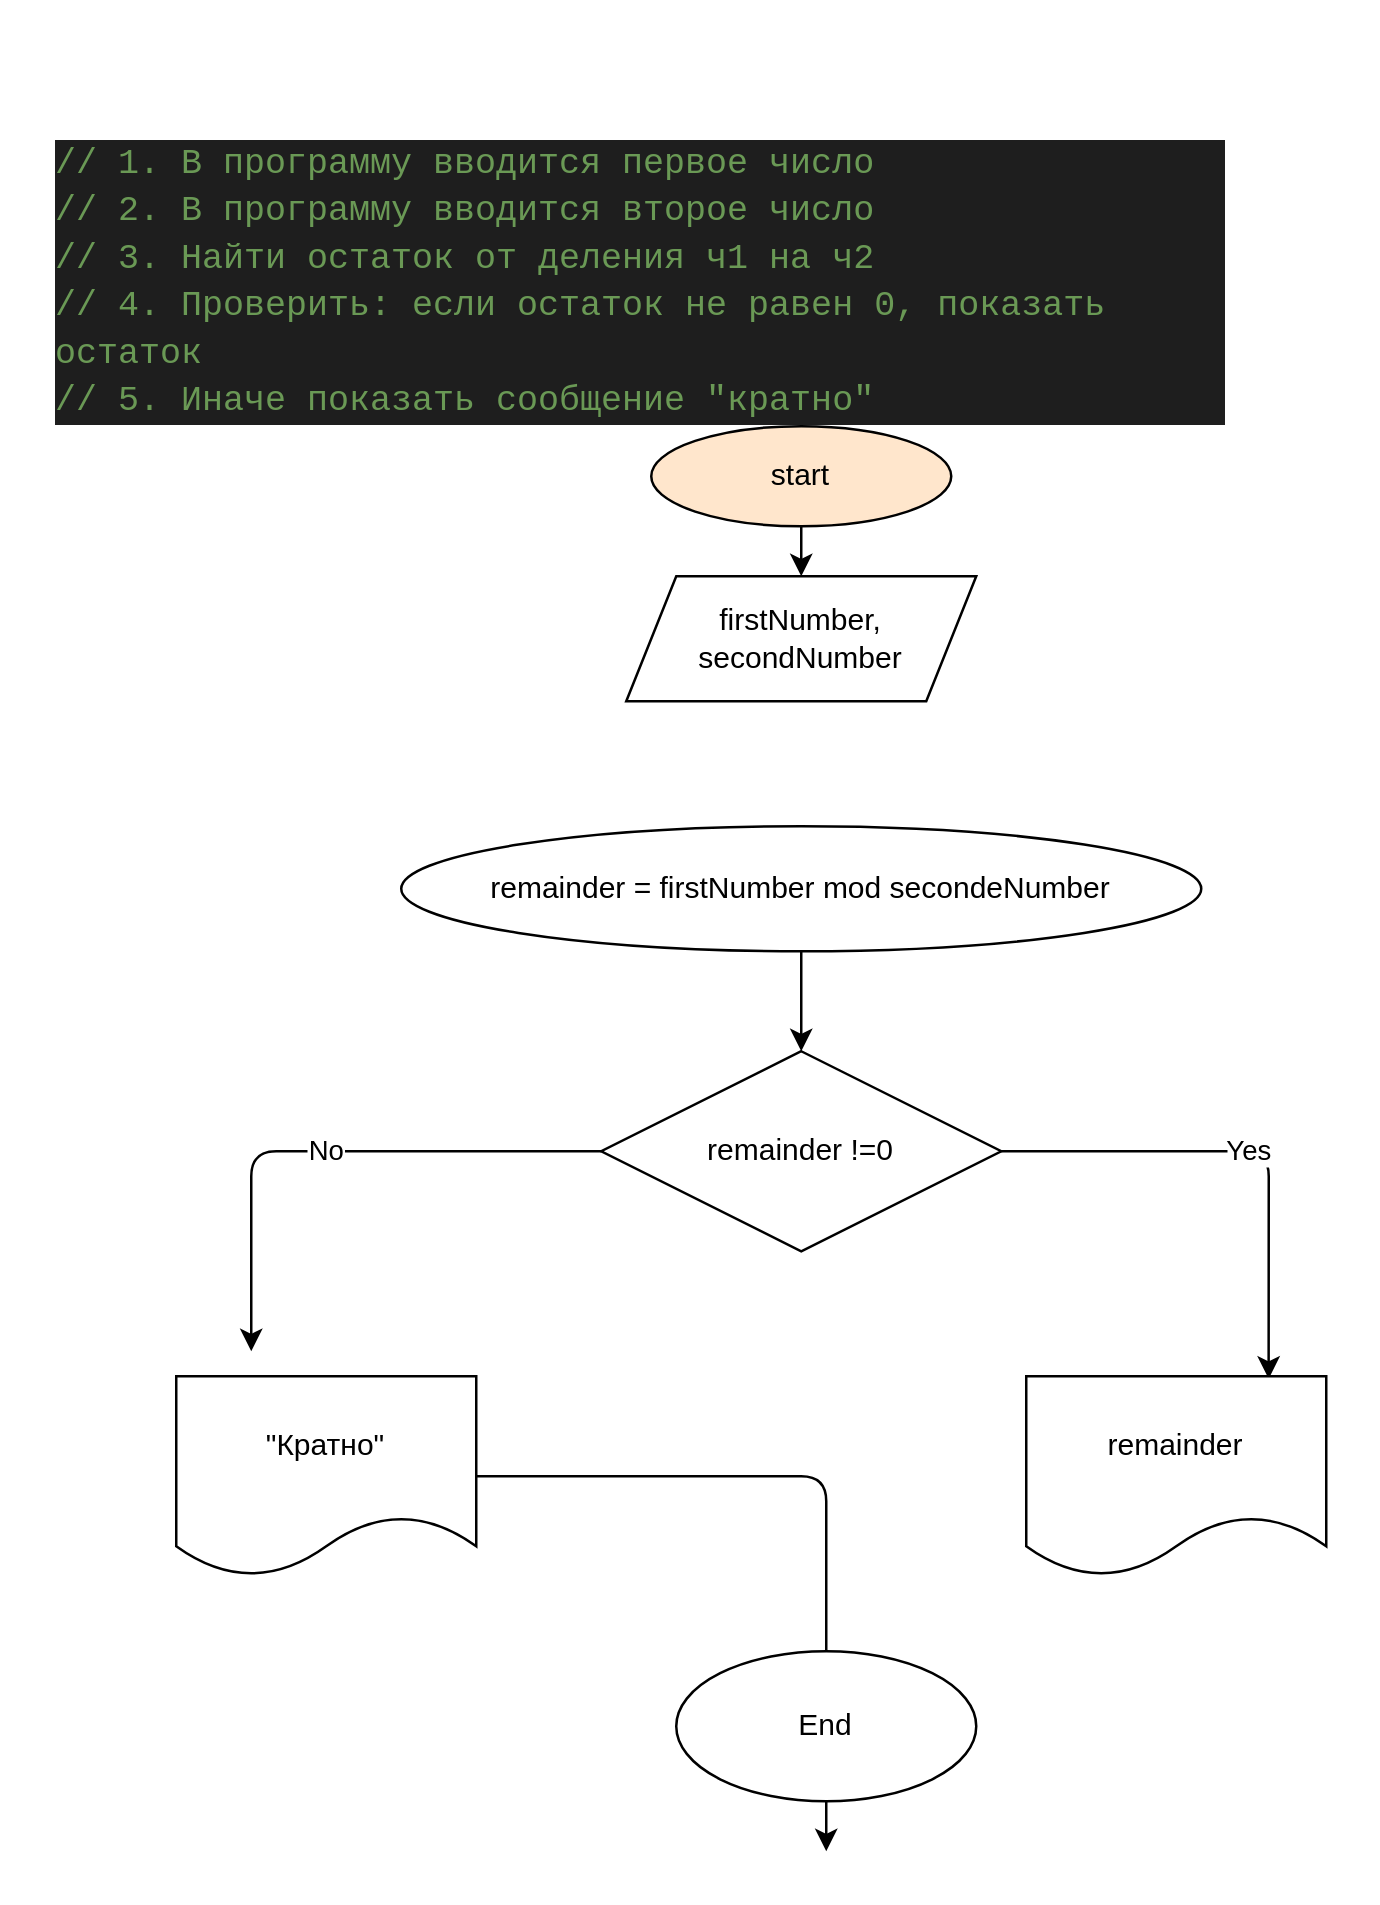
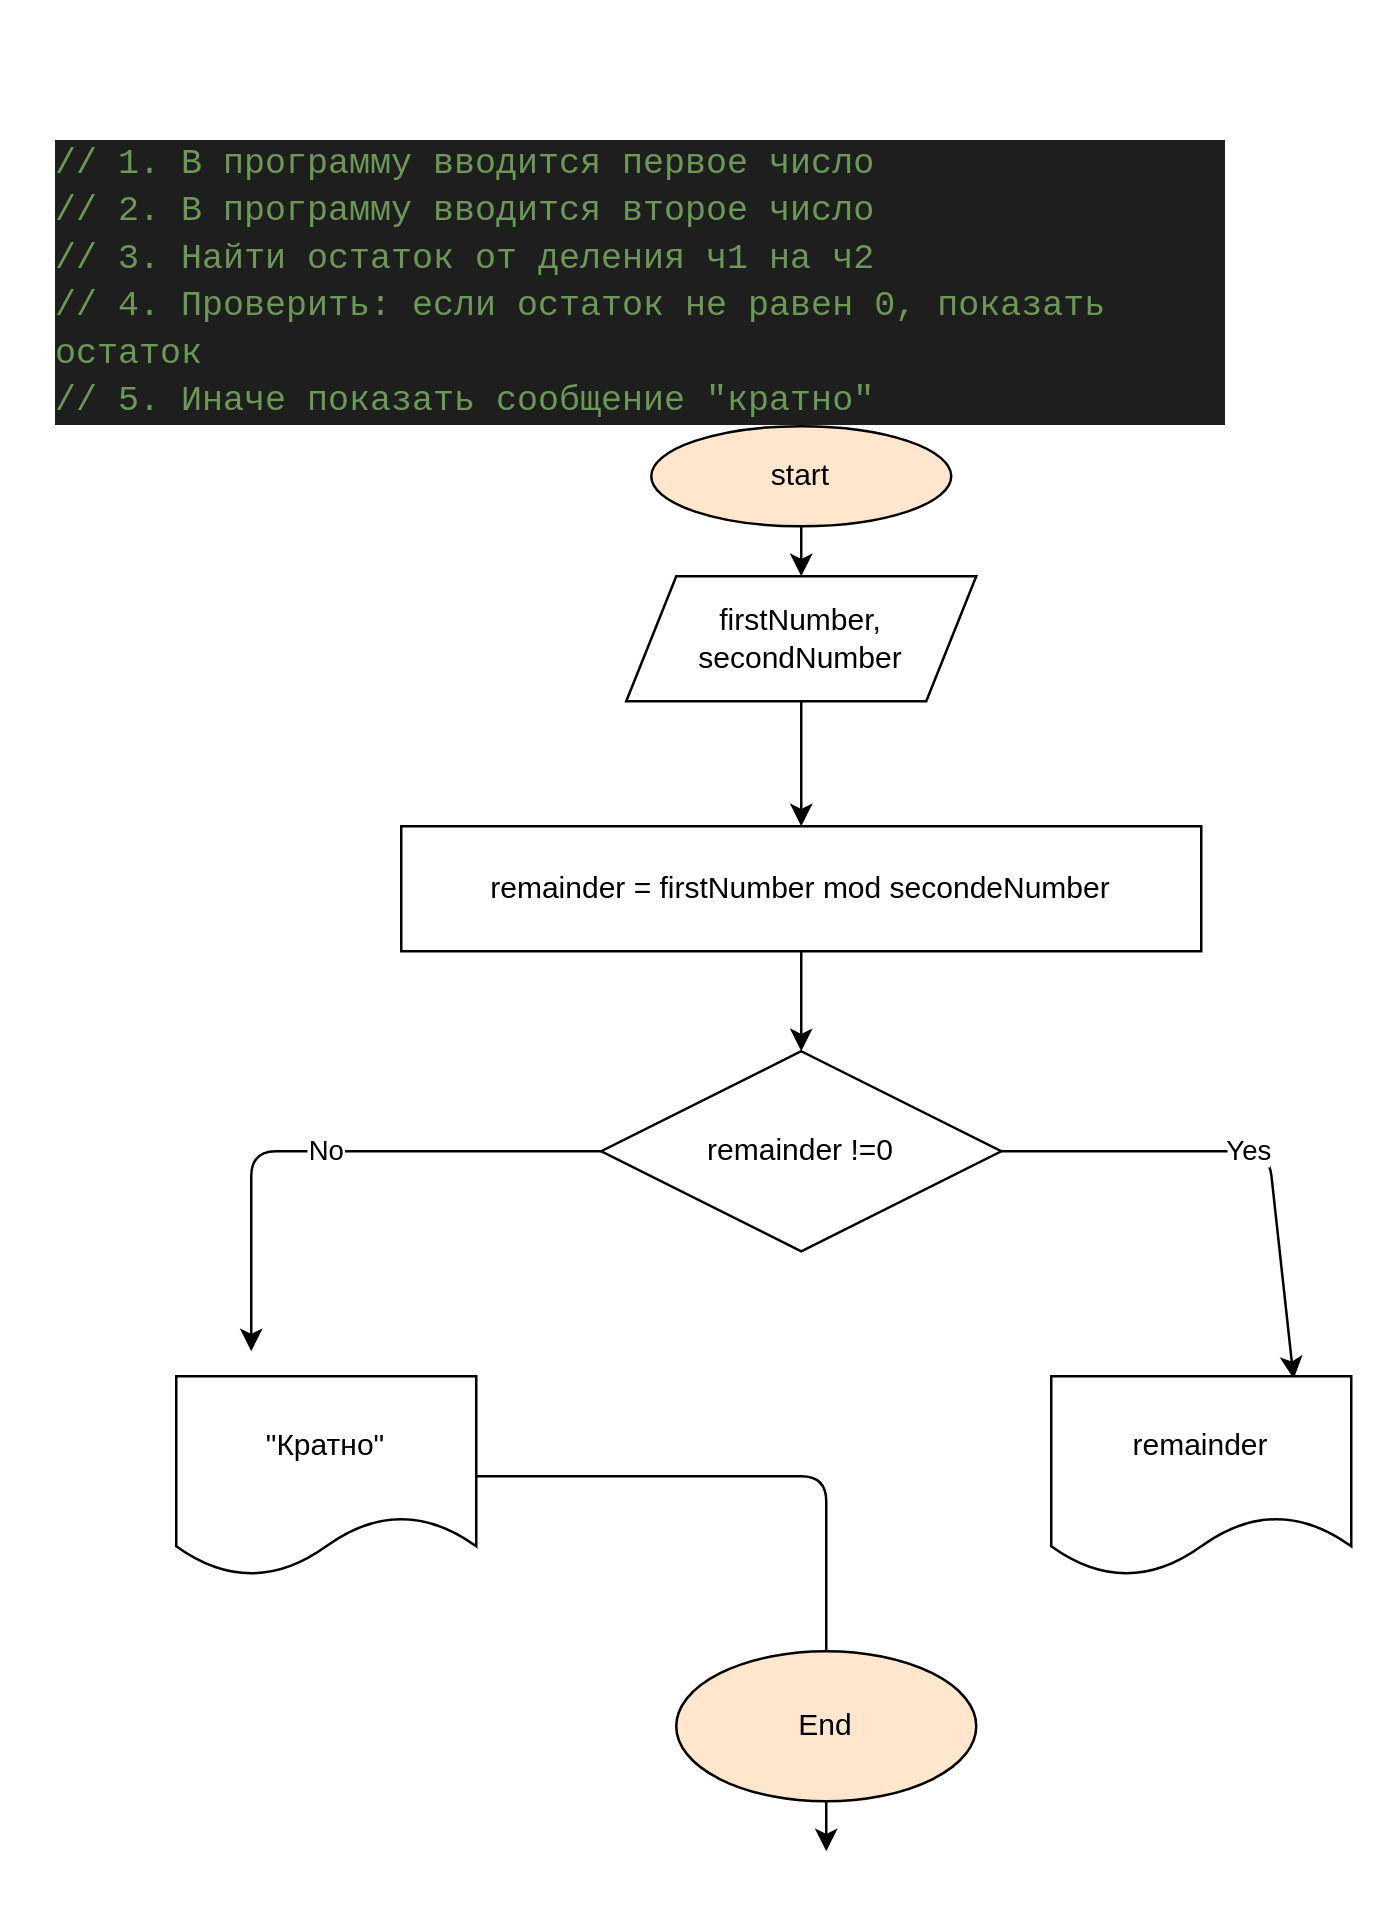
none -> (801, 755)
(801, 889) -> (801, 889)
(1176, 1476) -> (1201, 1476)
(826, 1726) -> (826, 1726)
